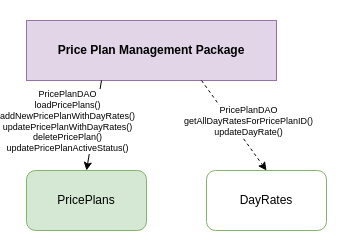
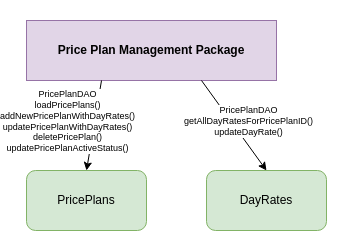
(252, 150) -> (252, 150)
(267, 201) -> (267, 201)
